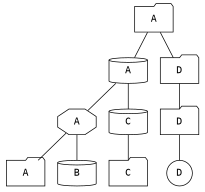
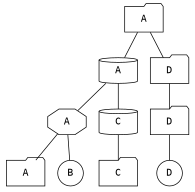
(77, 173) -> (71, 173)
